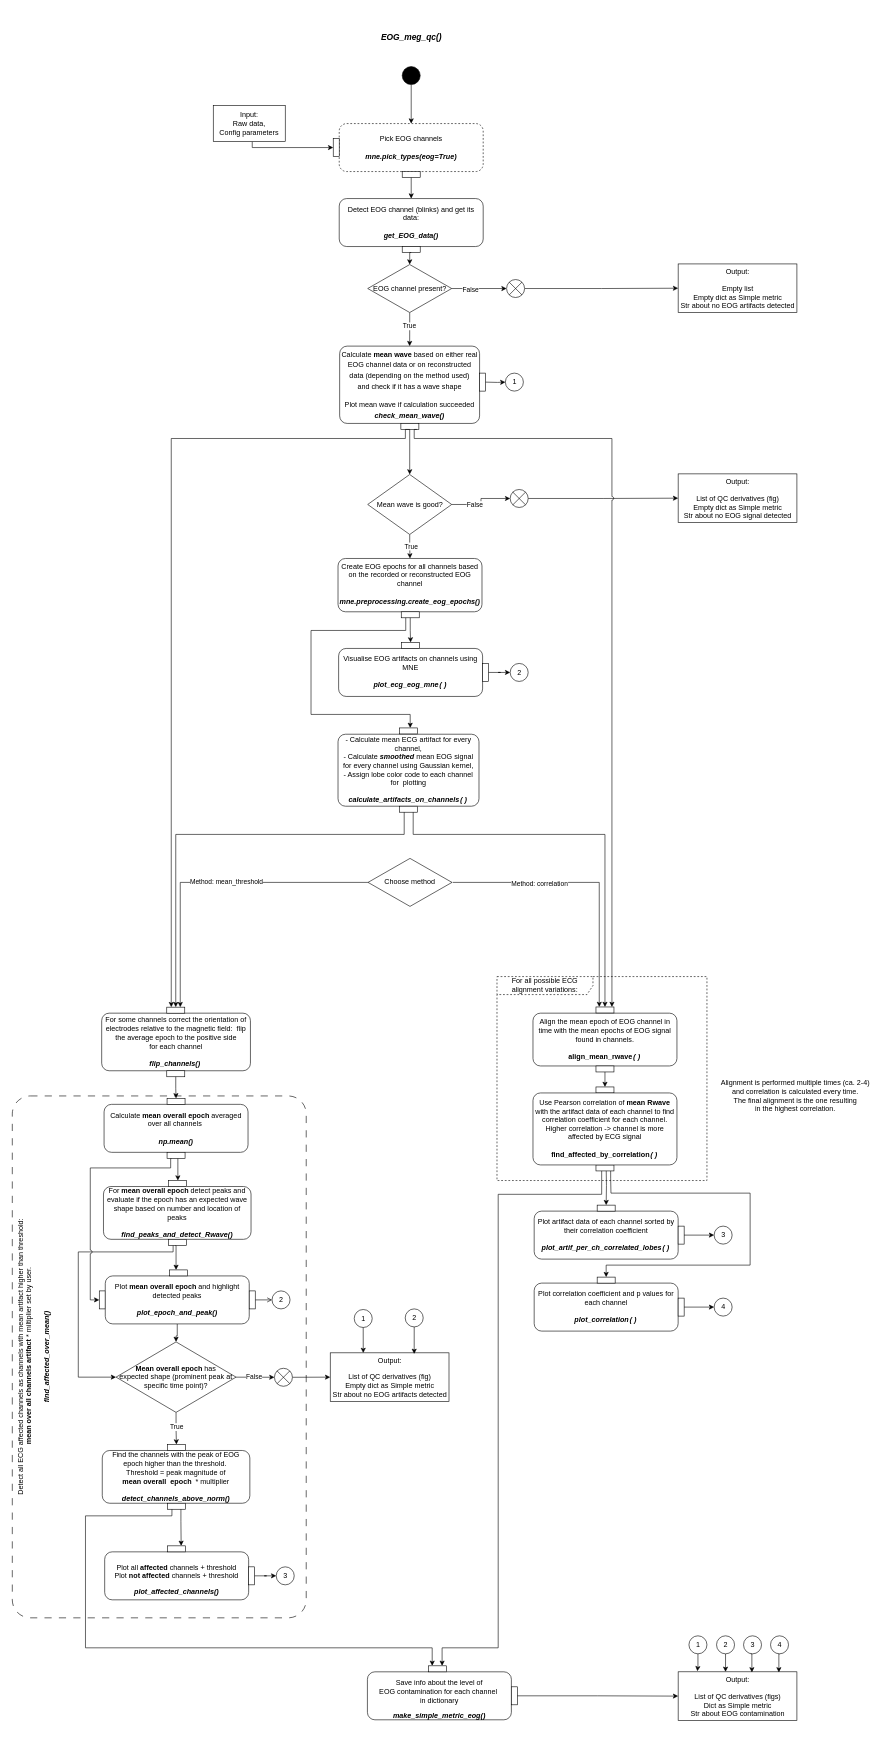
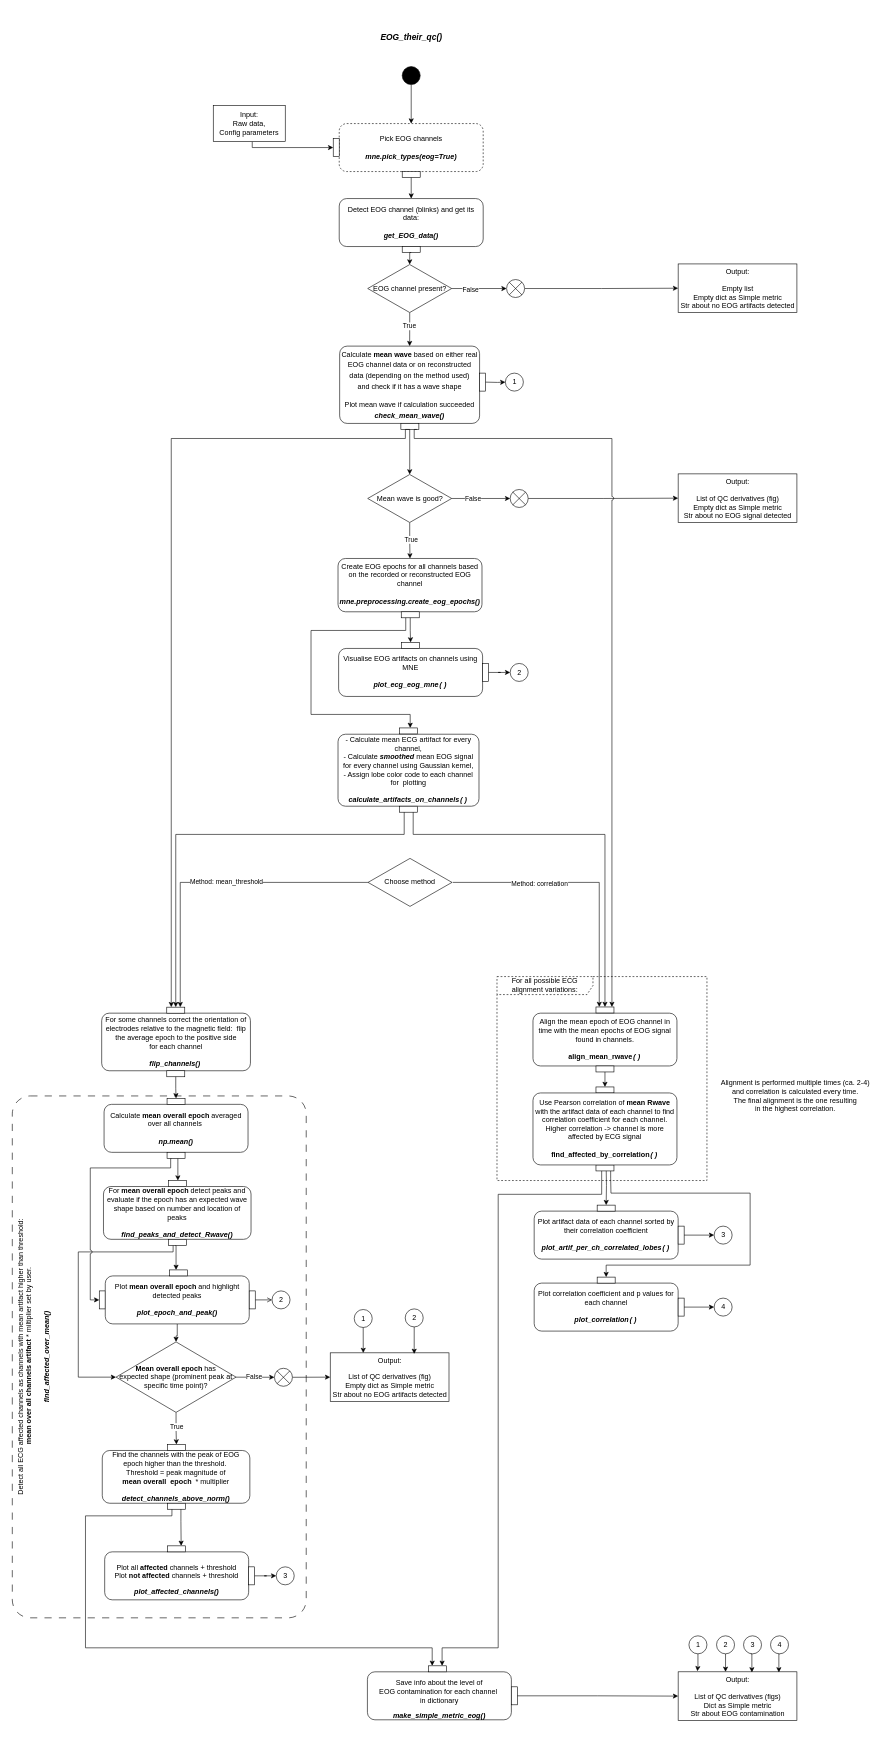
(412, 24) -> (412, 24)
(410, 504) -> (410, 498)
